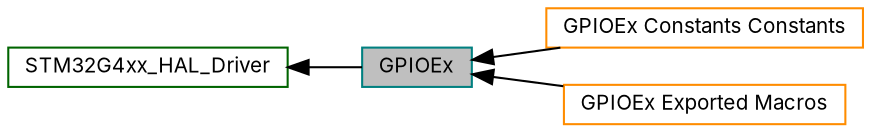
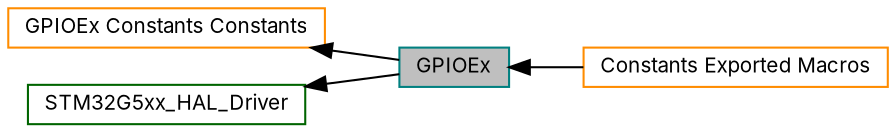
(527, 52) -> (366, 55)
(148, 67) -> (167, 105)
(705, 105) -> (736, 67)
